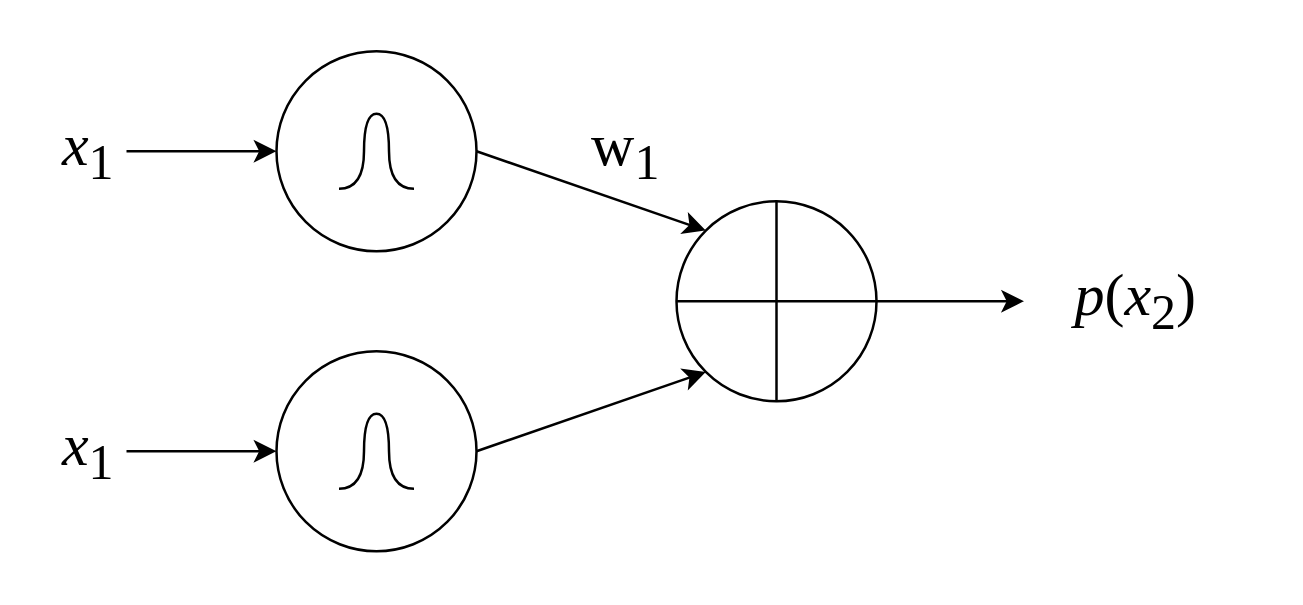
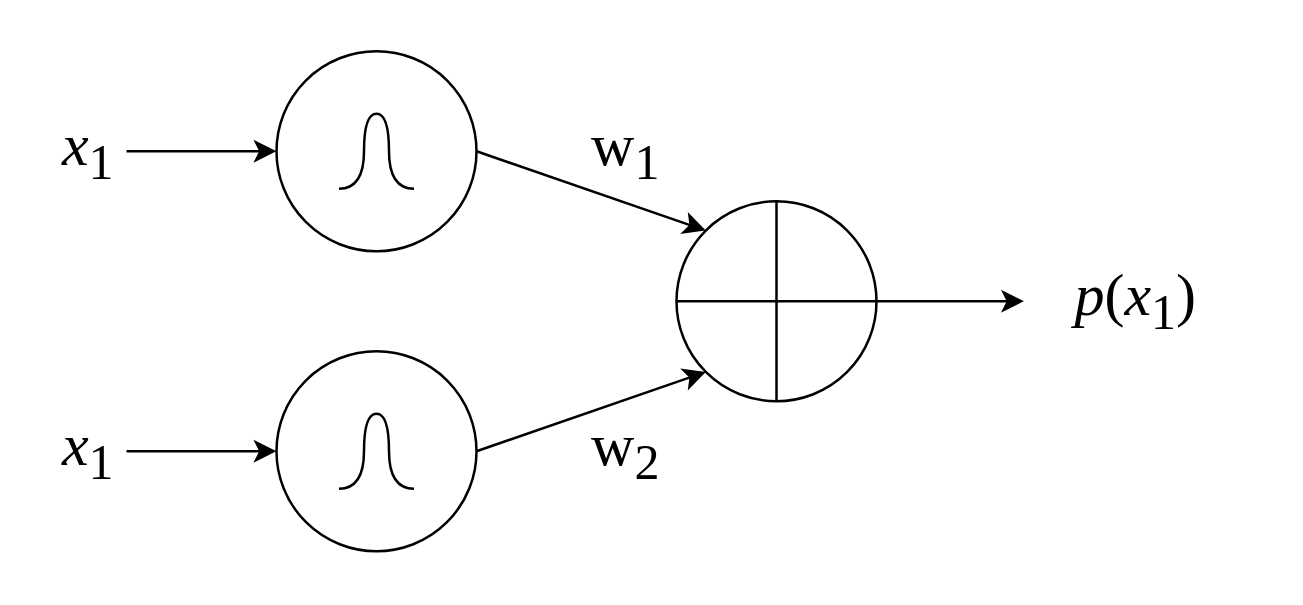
(1136, 301) -> (1136, 301)
none -> (626, 451)
